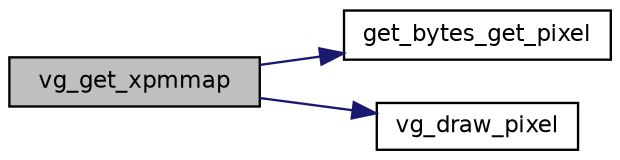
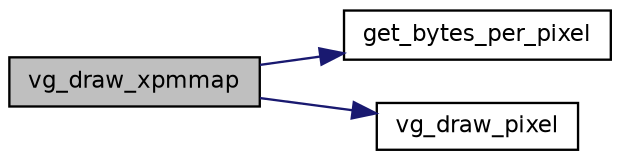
(477, 35) -> (477, 35)
(135, 82) -> (135, 82)
